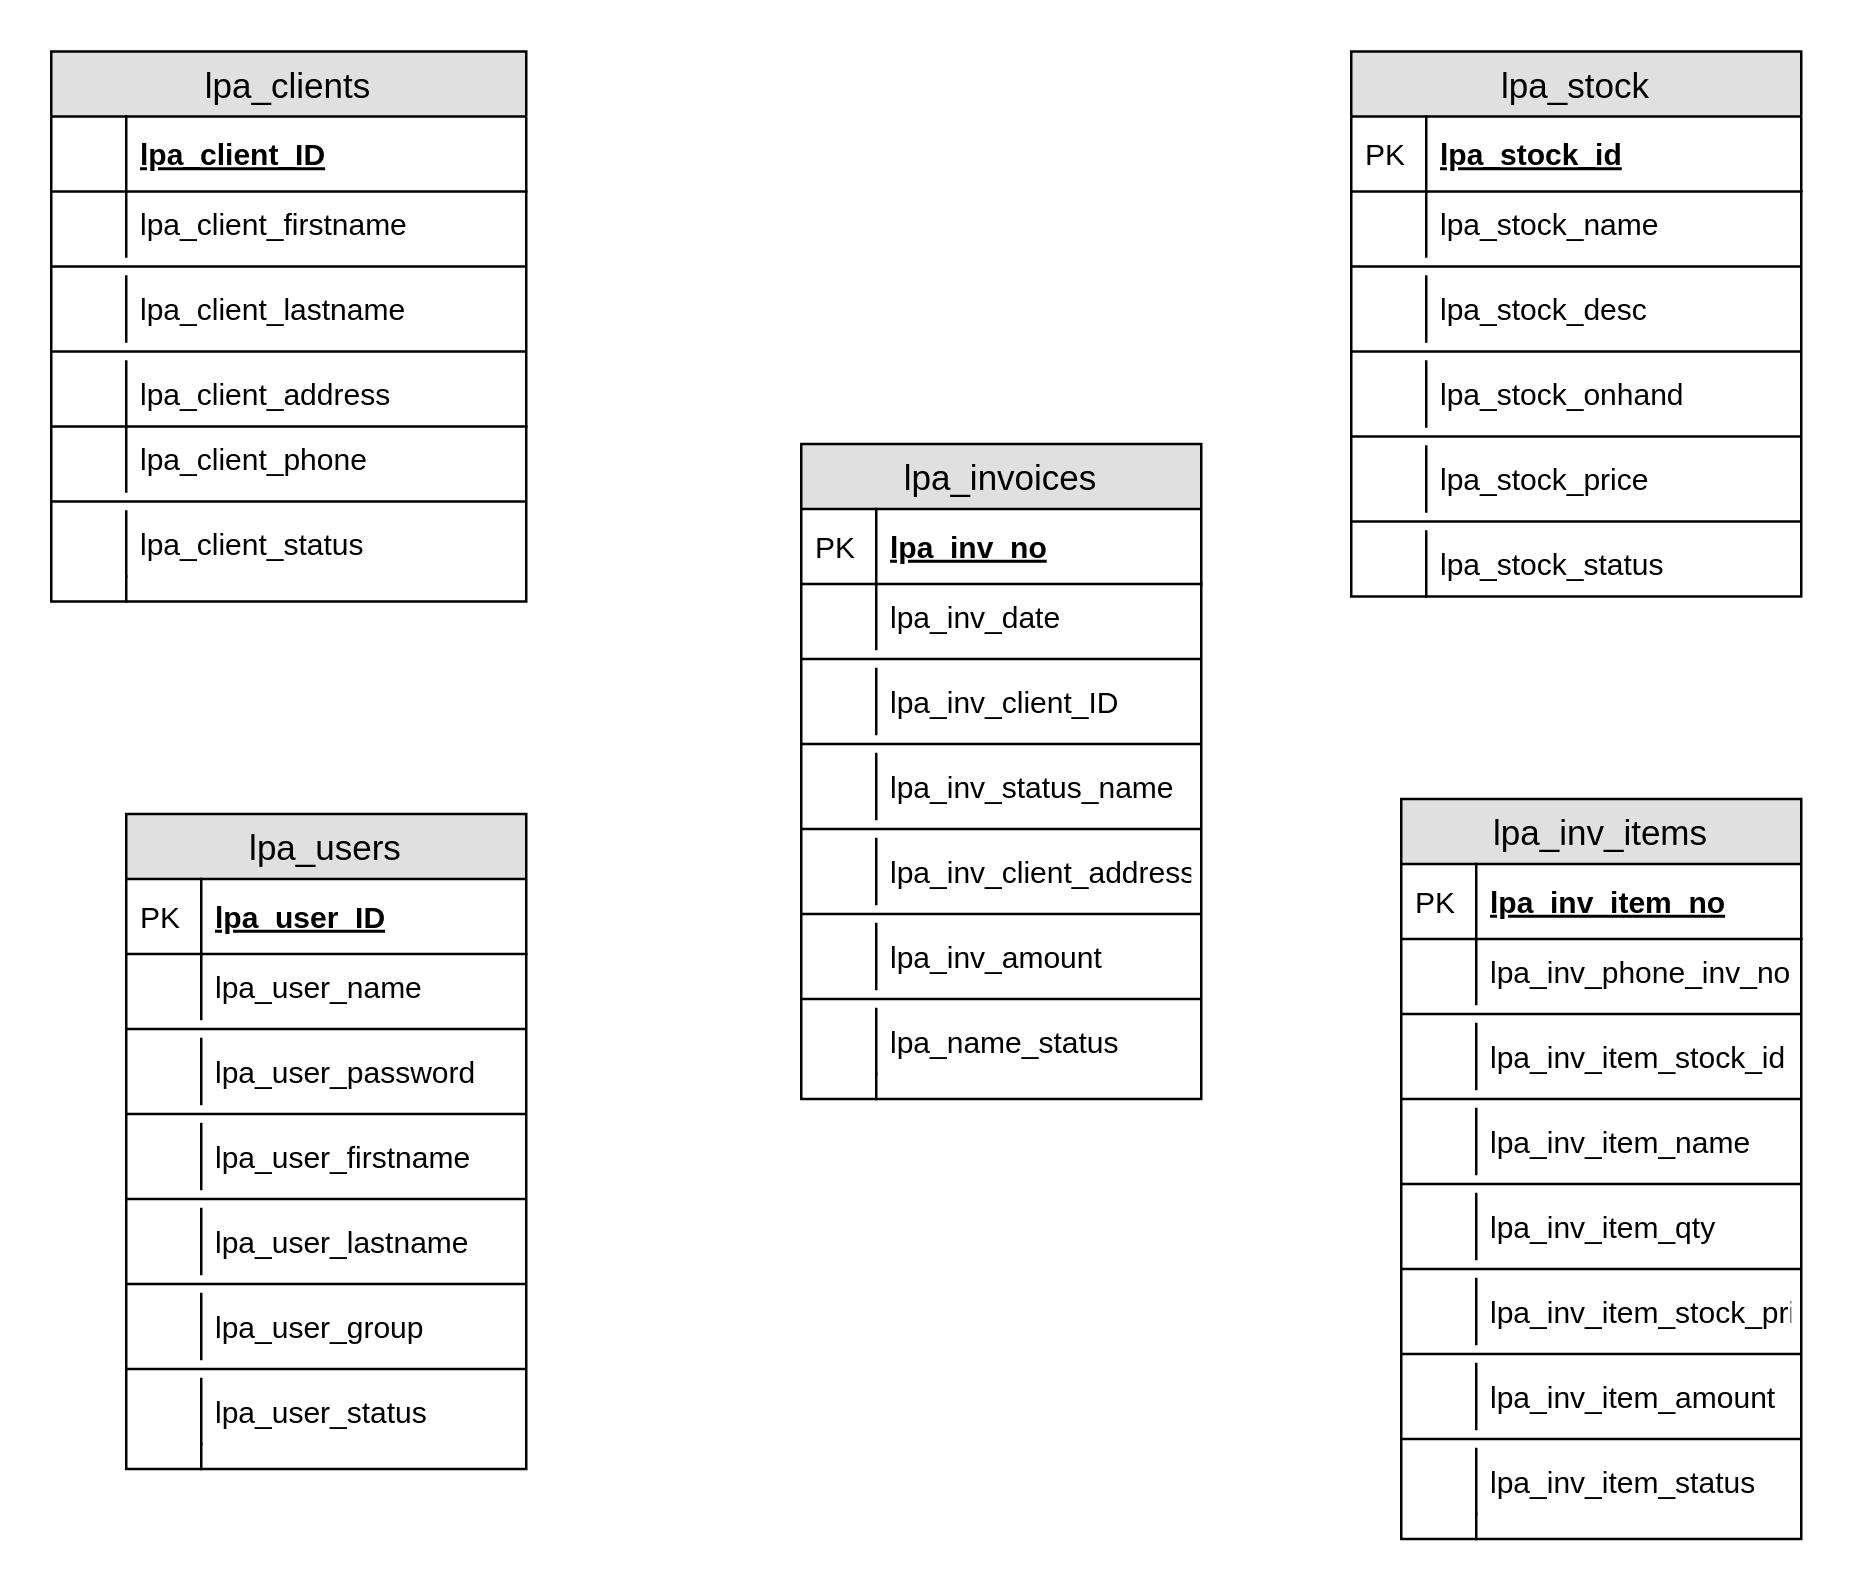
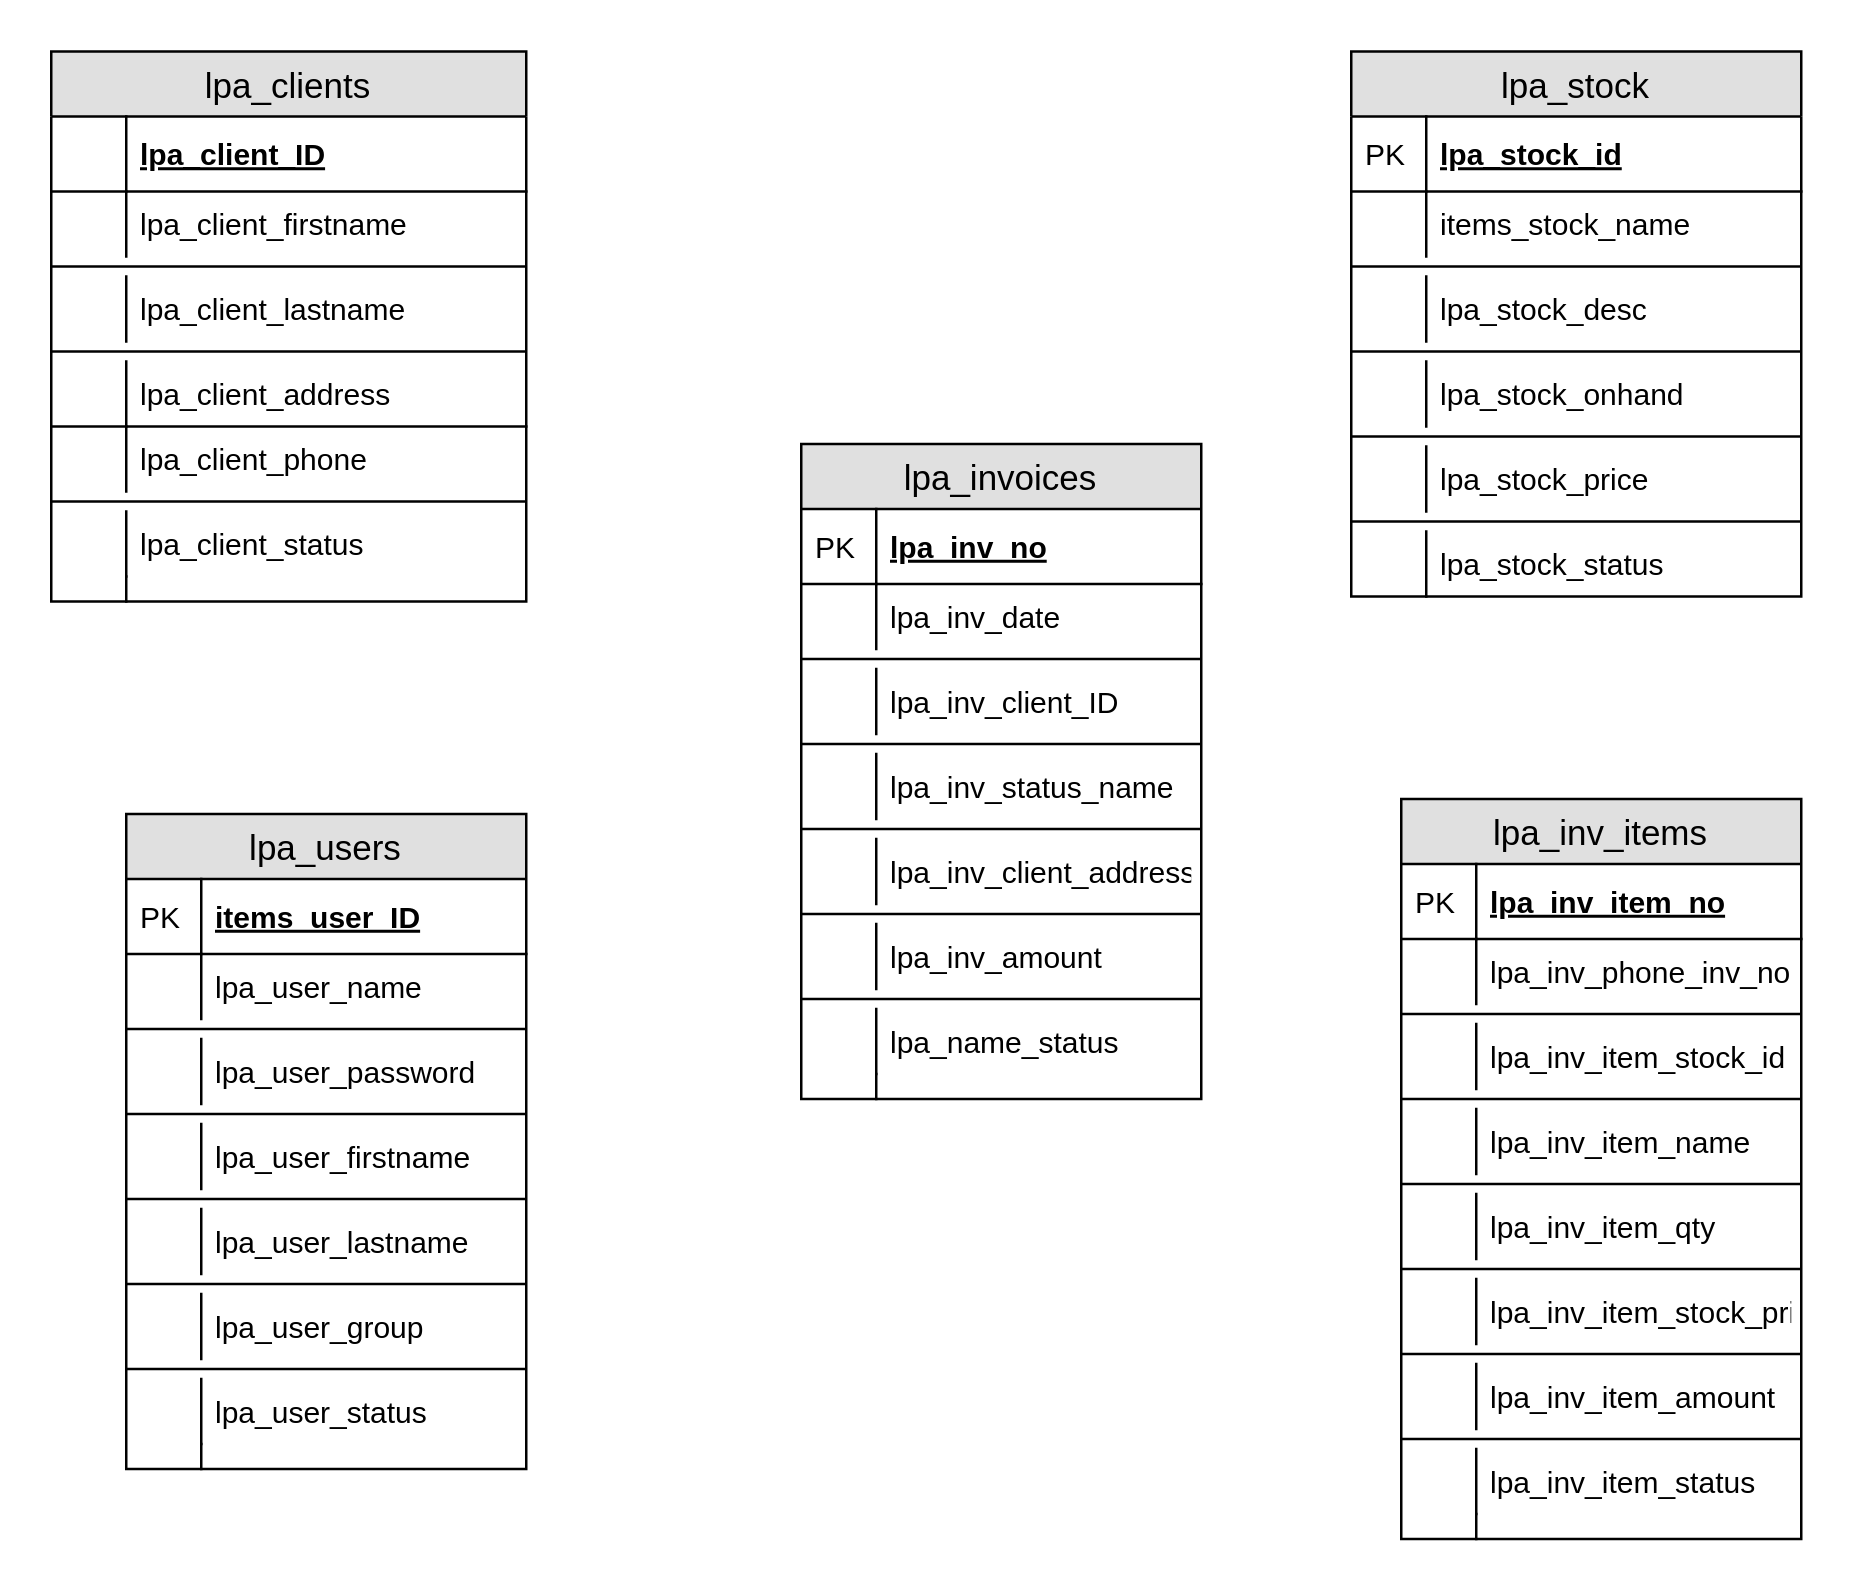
(1554, 225) -> (1571, 225)
(304, 918) -> (320, 918)
